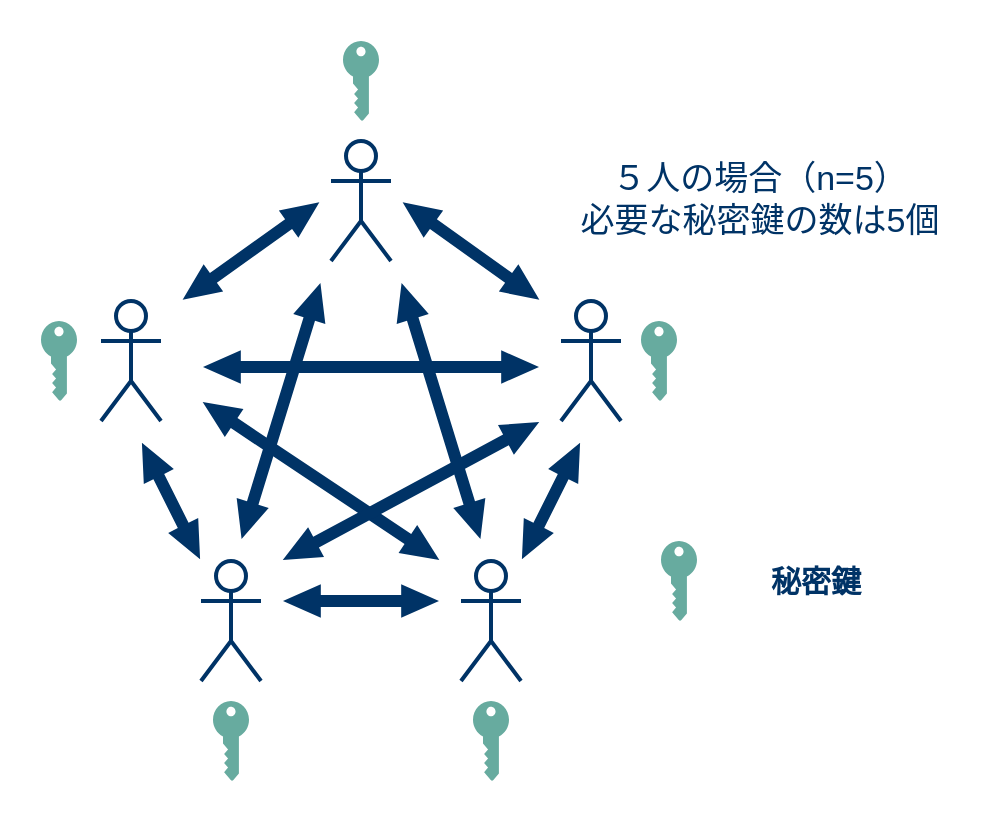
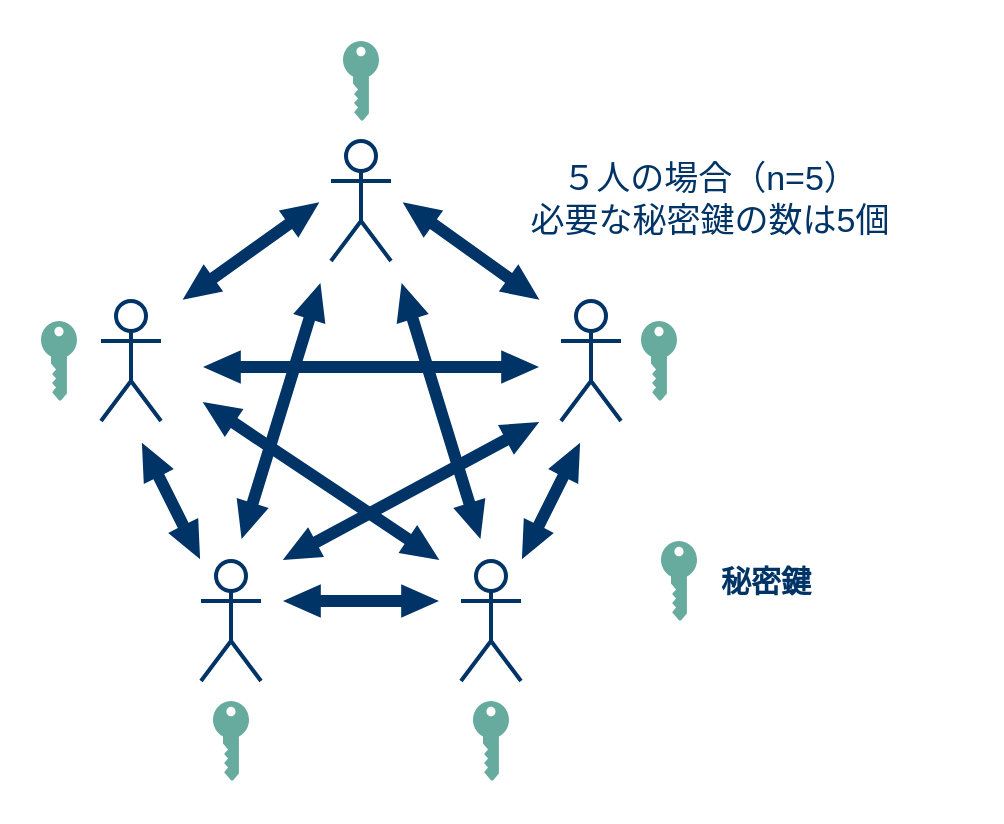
(761, 201) -> (711, 201)
(817, 581) -> (767, 581)
